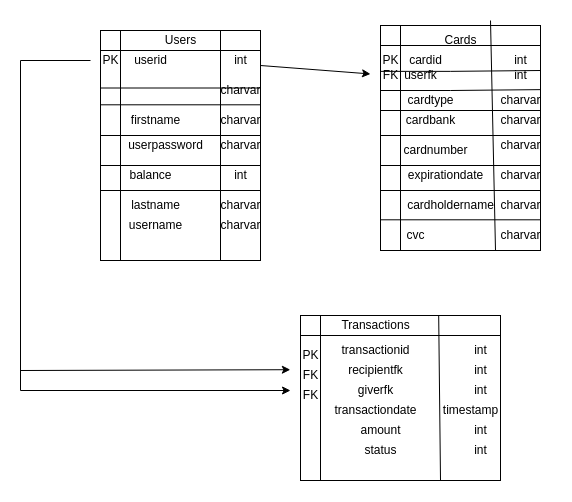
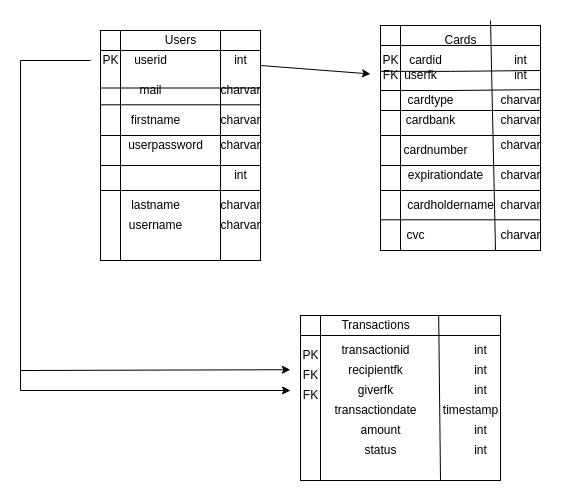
none -> (151, 91)
(151, 176) -> none
